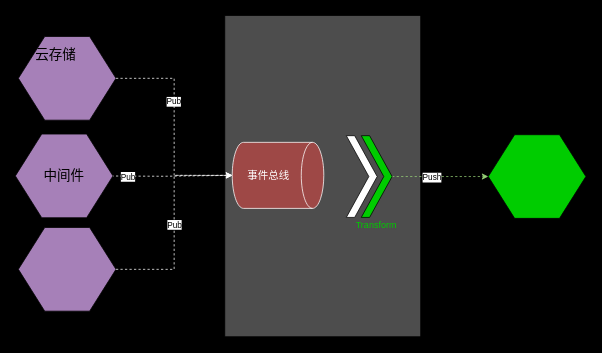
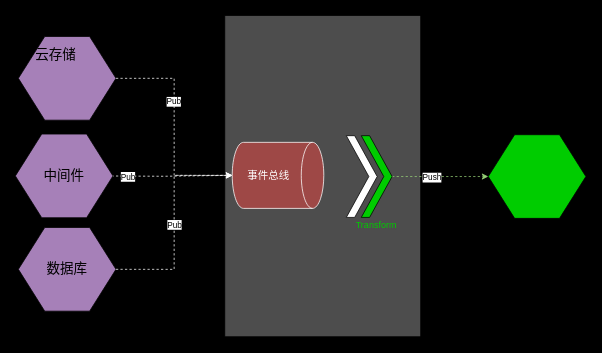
none -> (67, 269)
